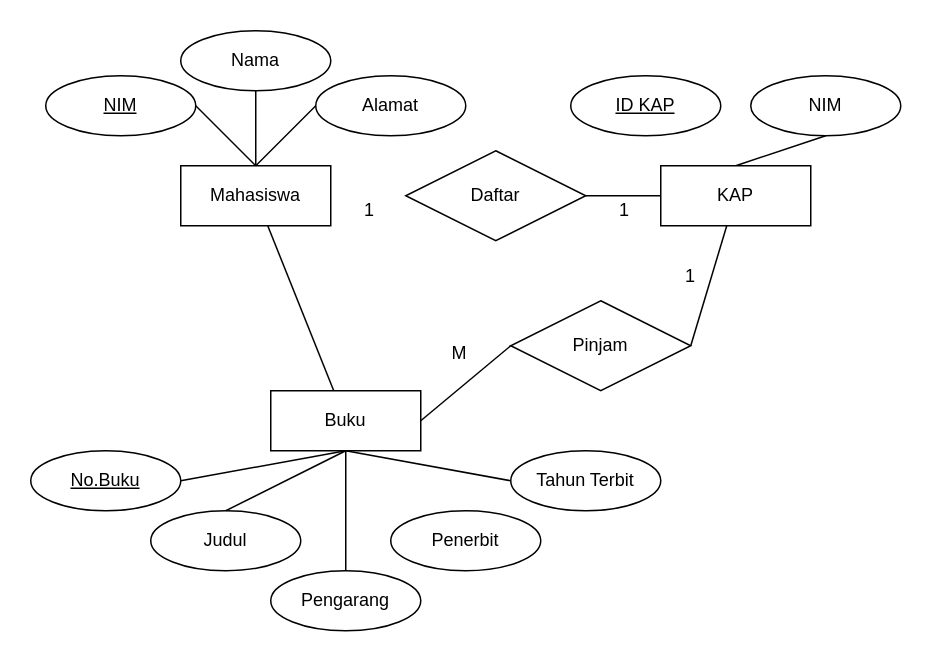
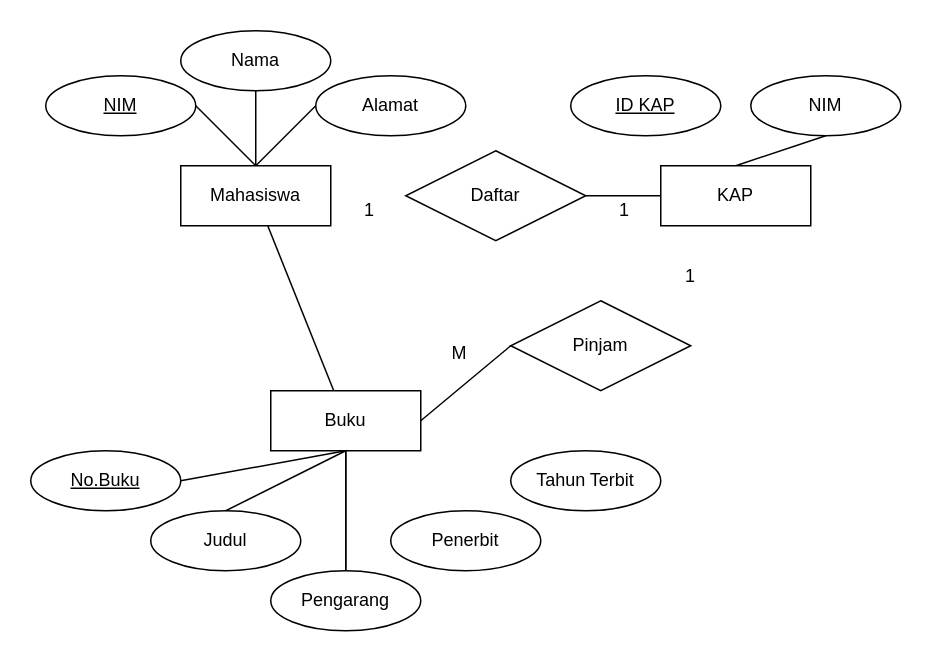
(709, 285) -> none
(430, 466) -> (346, 571)
